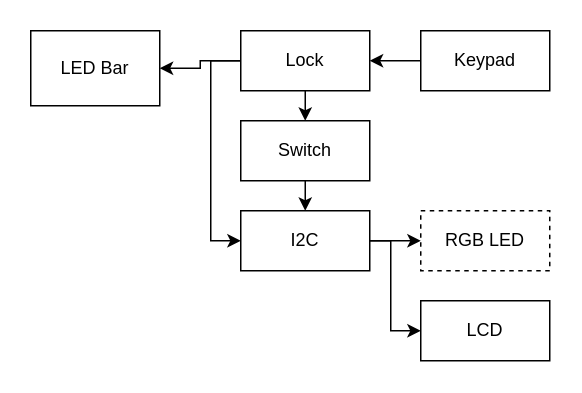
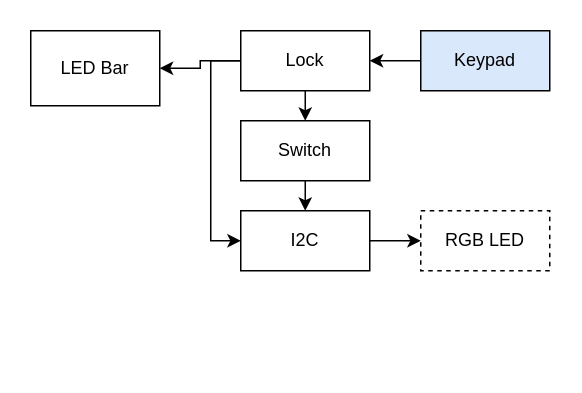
(485, 61) -> (485, 61)
(391, 297) -> none
(485, 331) -> none
